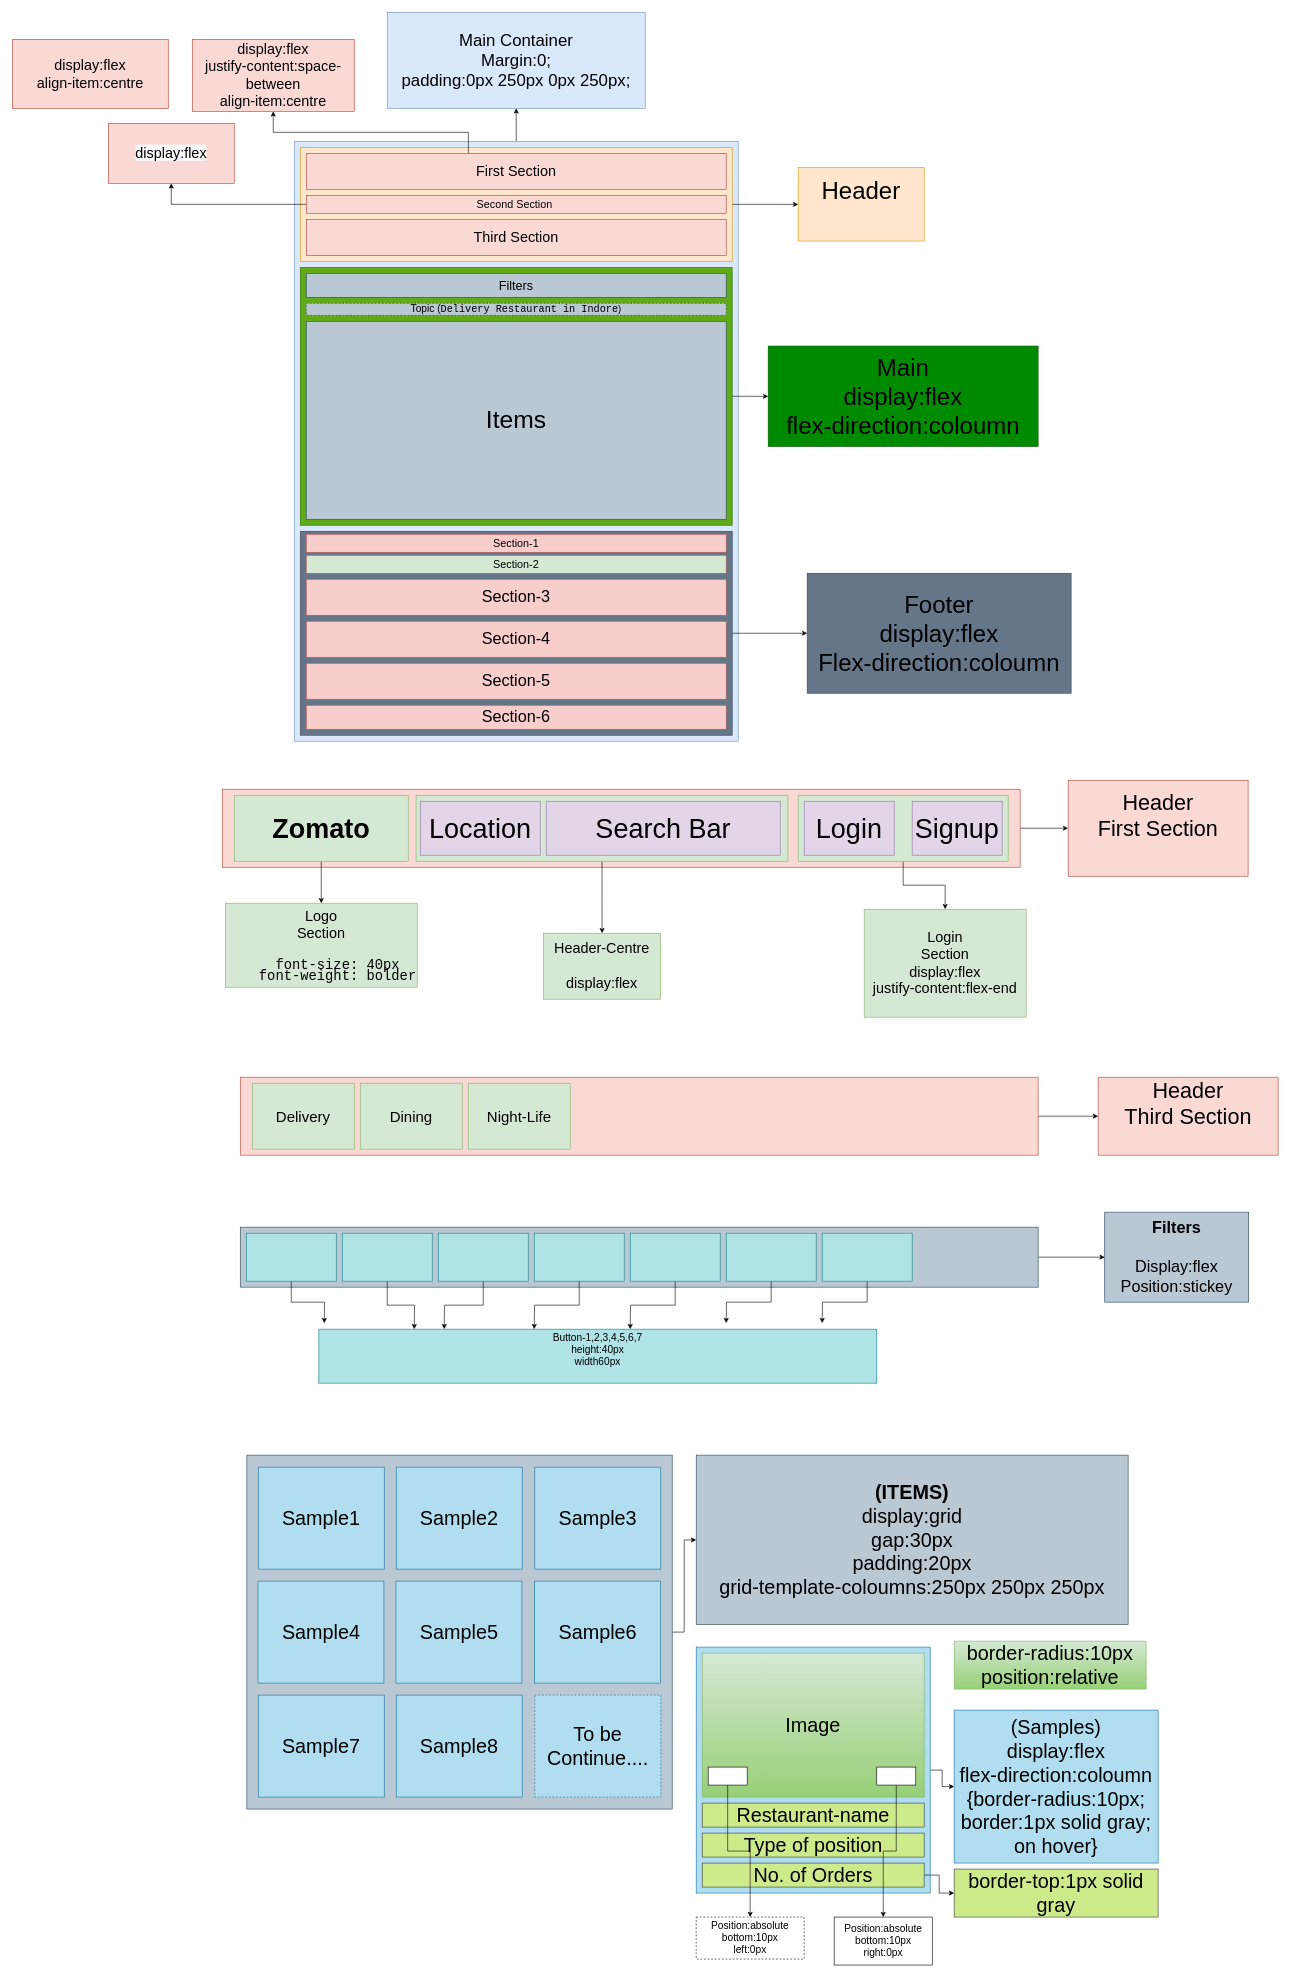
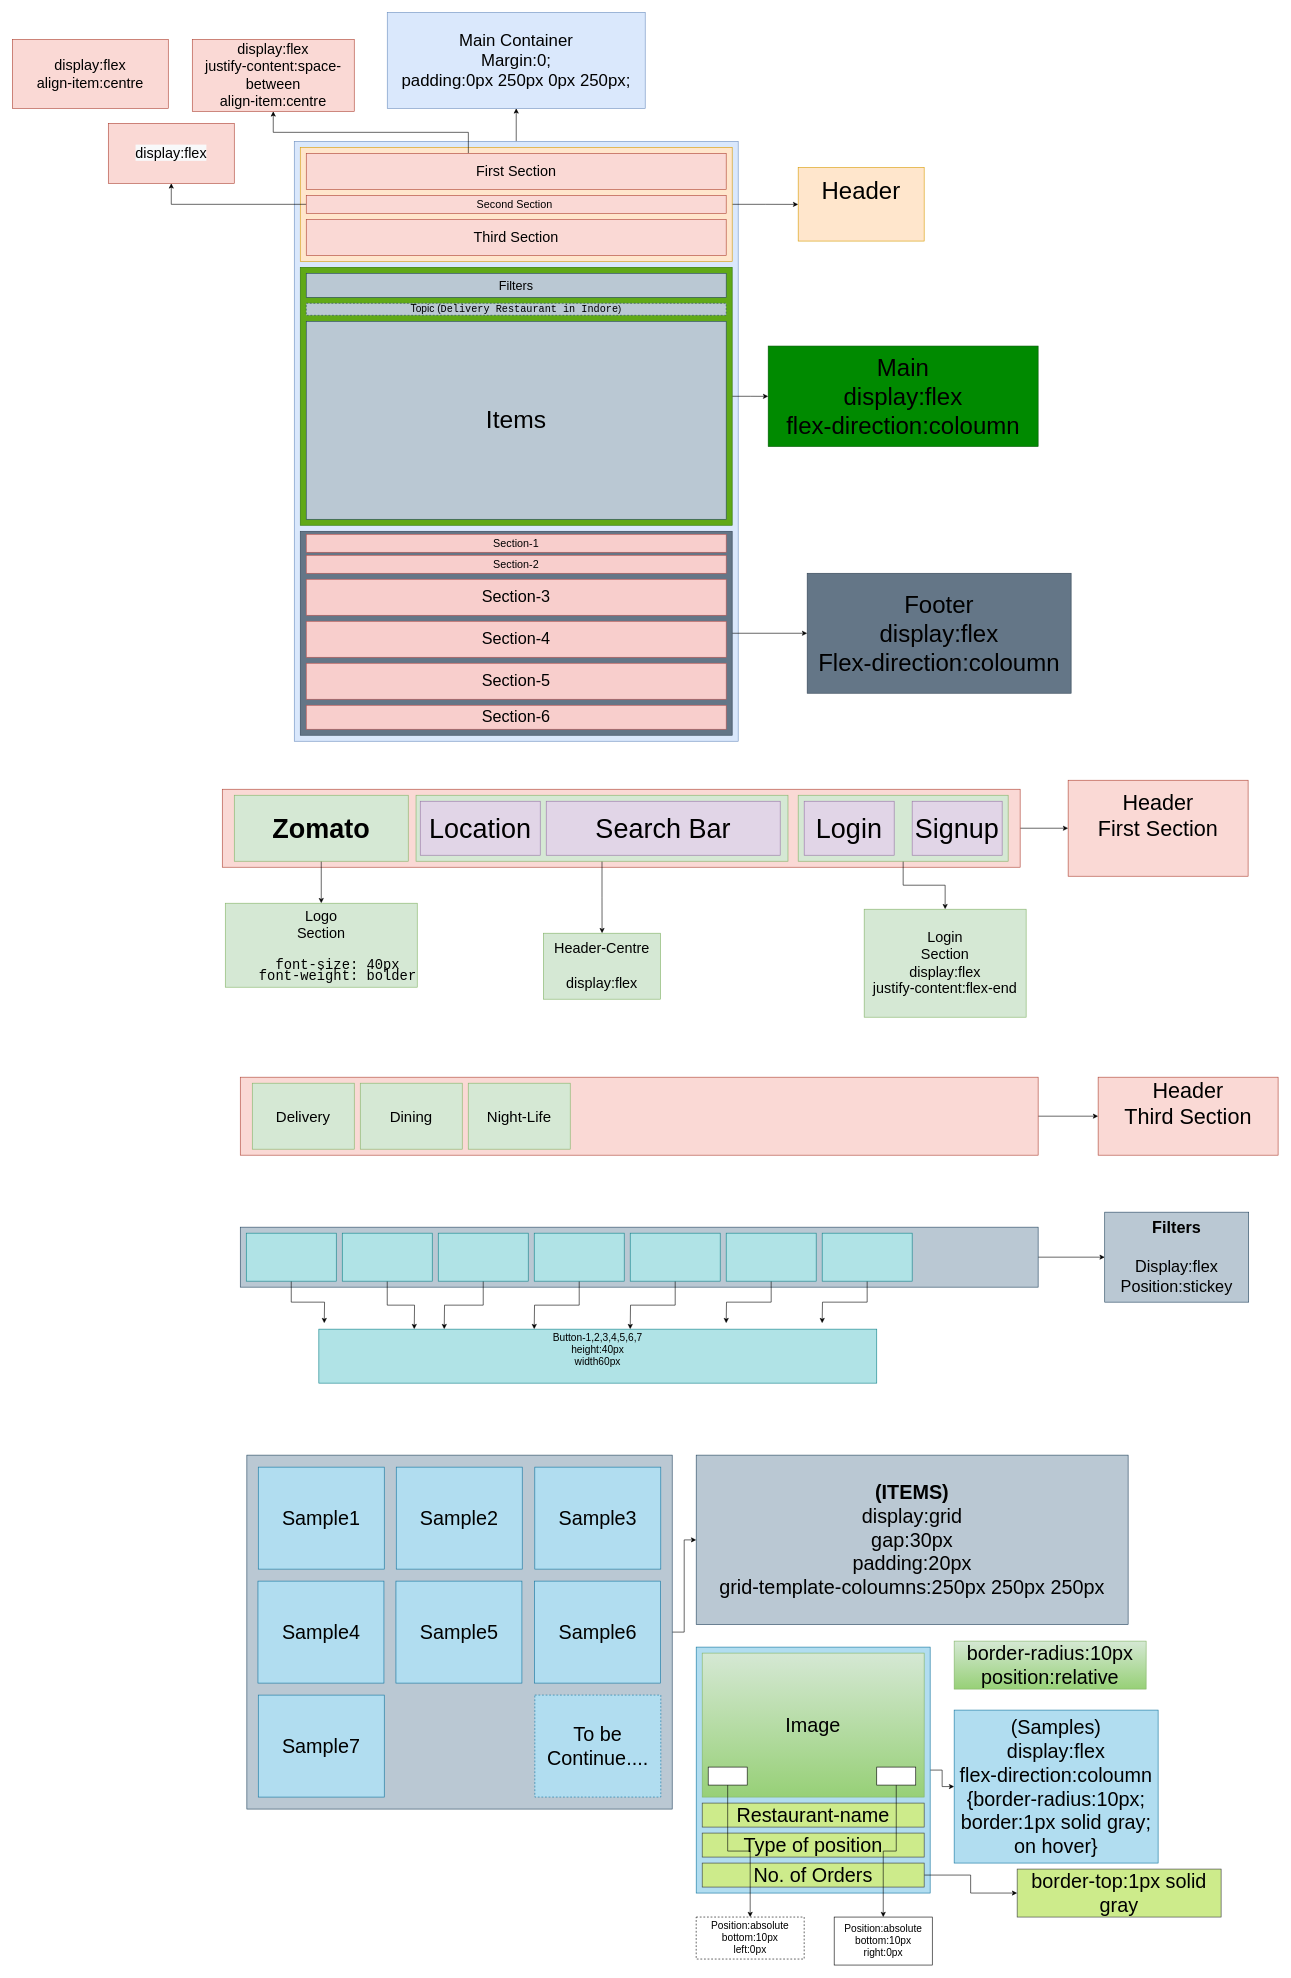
(516, 564) -> (516, 564)
(459, 1746) -> none
(1056, 1893) -> (1119, 1893)
